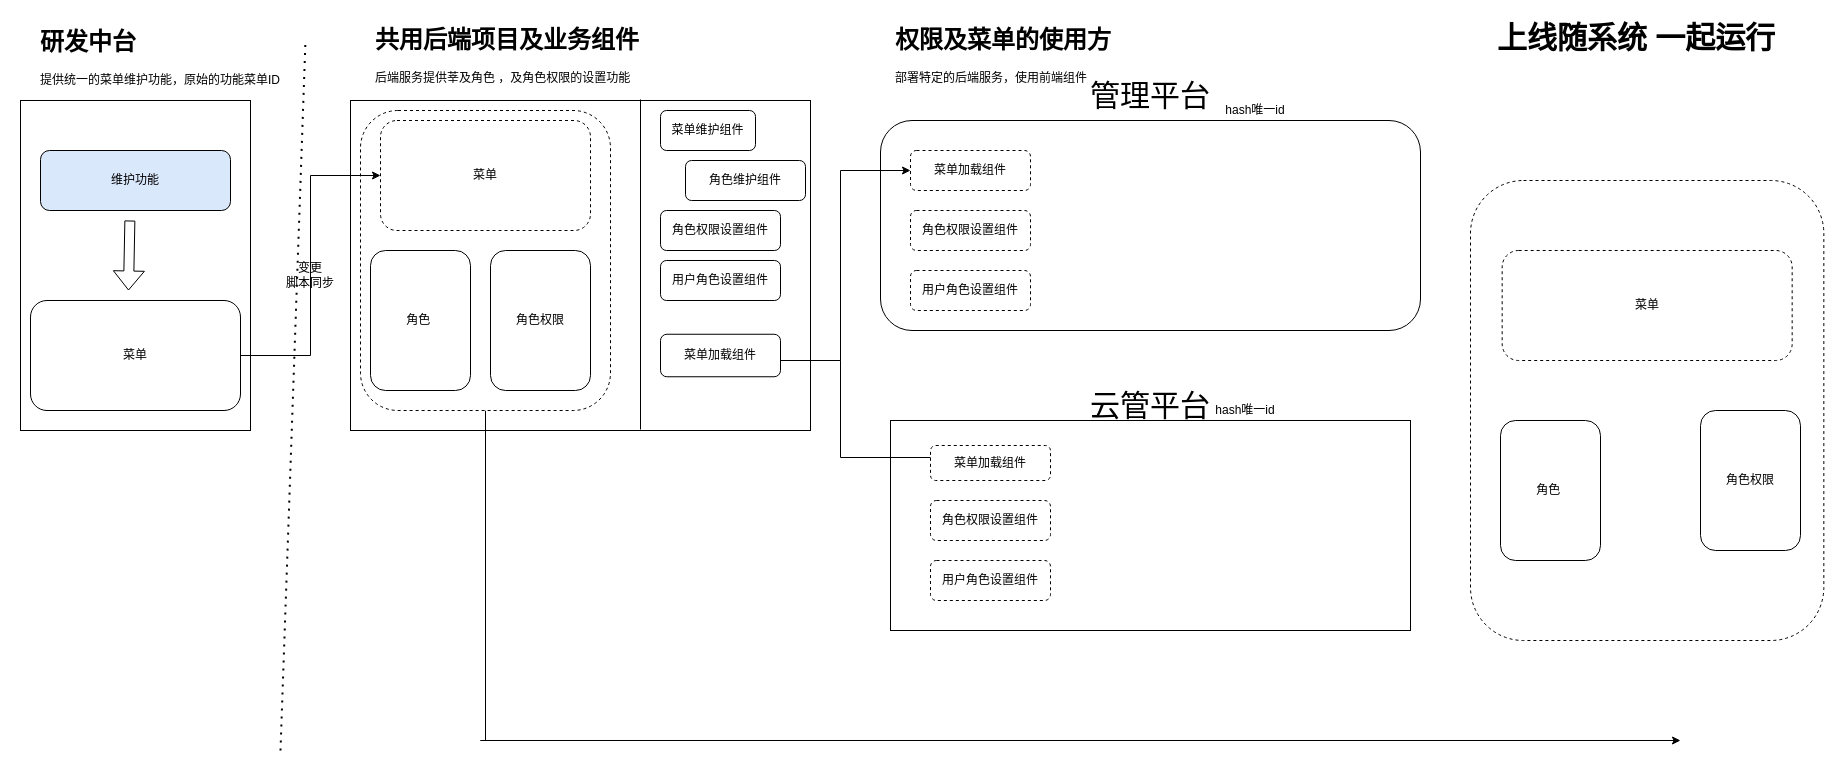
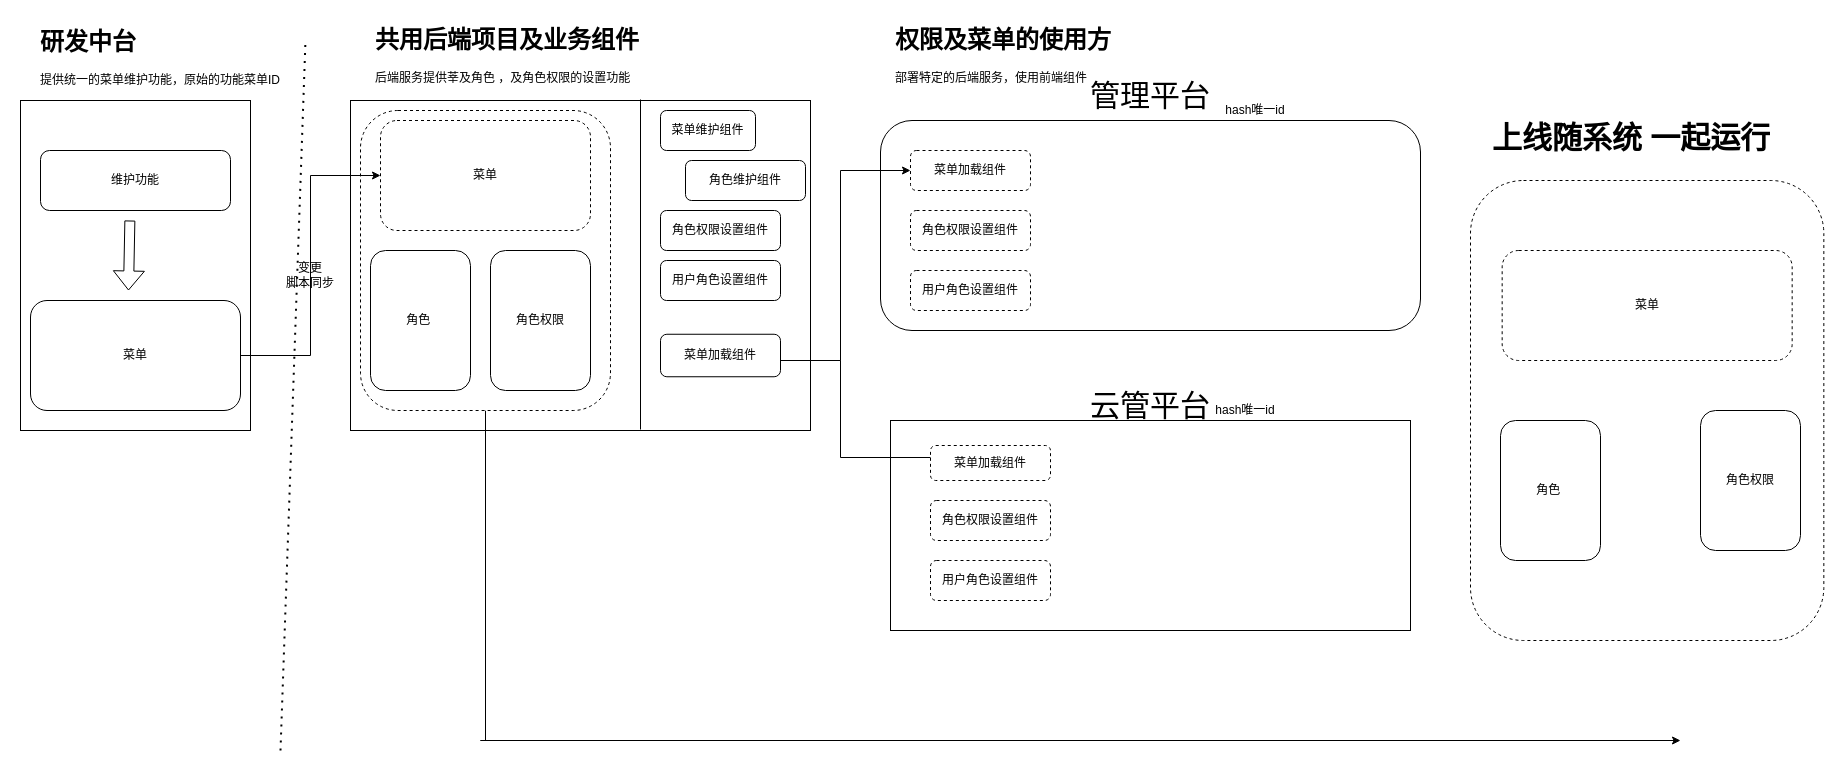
(1652, 51) -> (1647, 151)
(136, 181) -> (136, 181)
